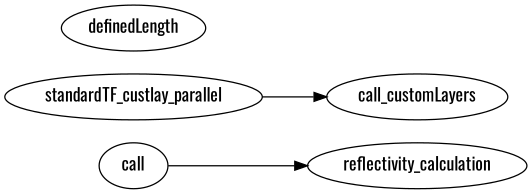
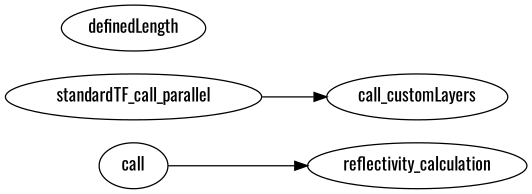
(134, 97) -> (134, 97)
